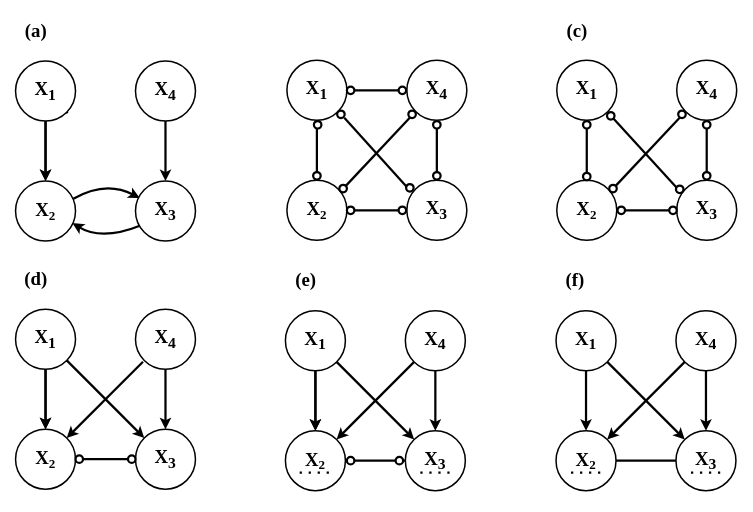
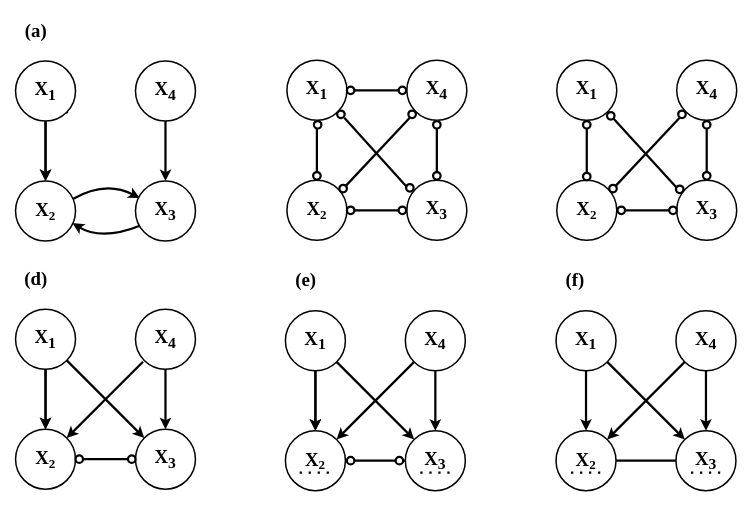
(579, 30) -> none
